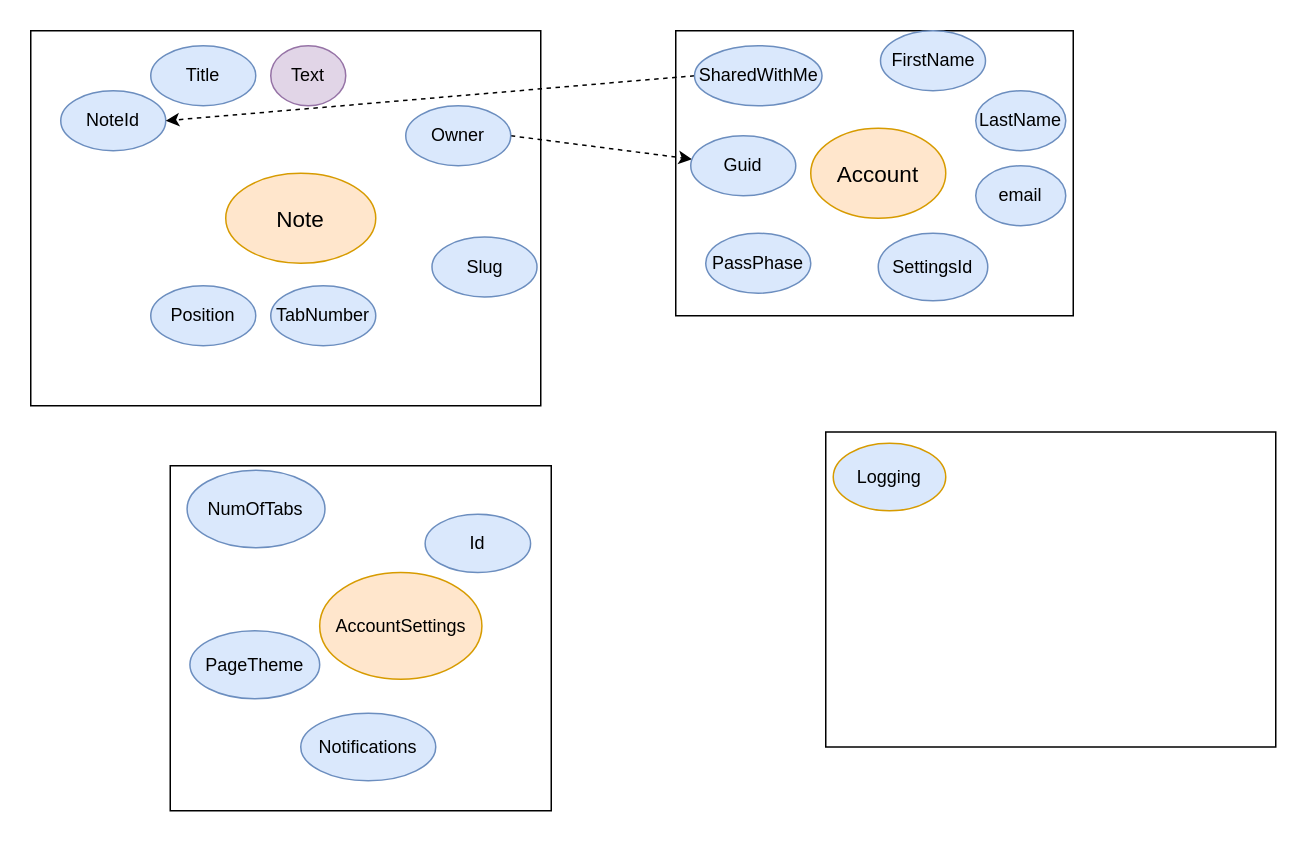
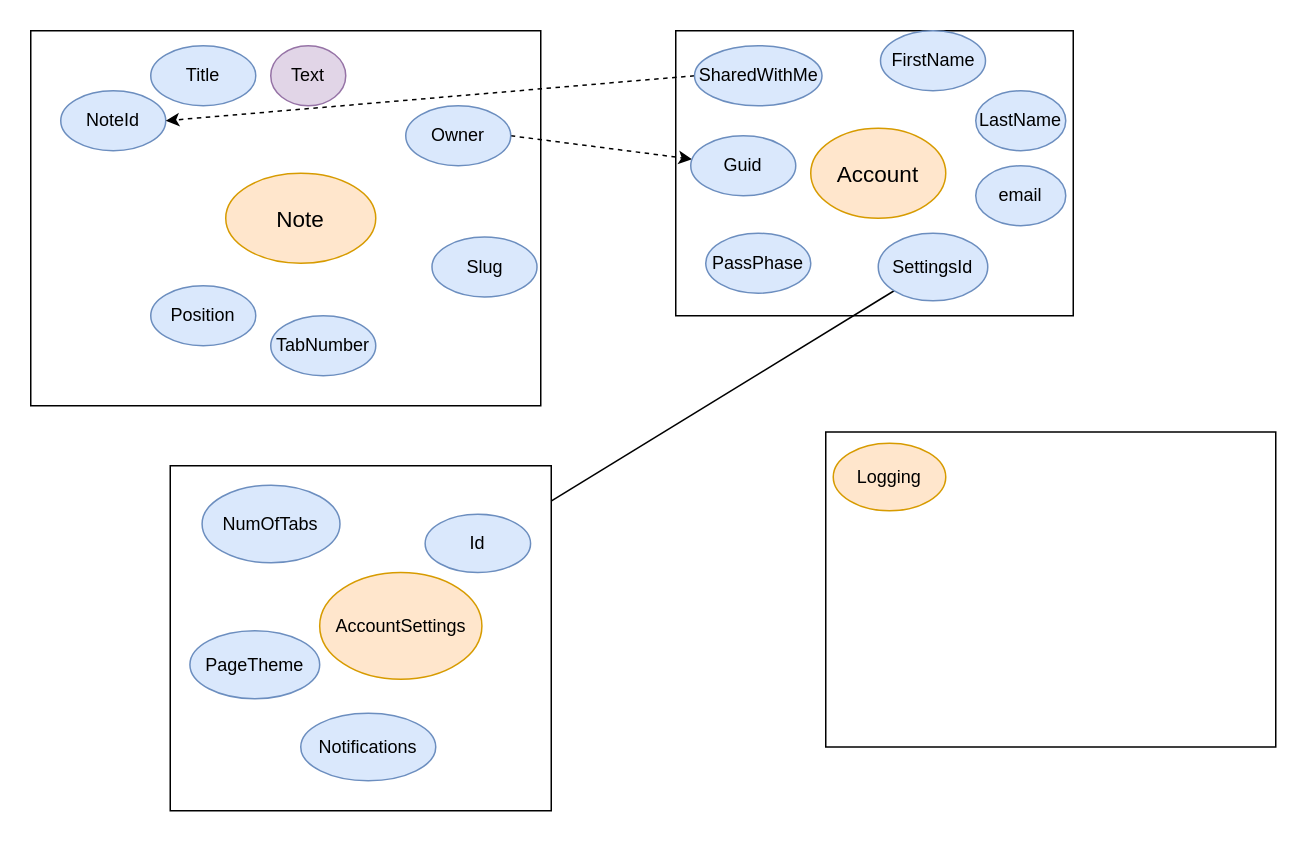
(323, 316) -> (323, 346)
none -> (723, 396)
(890, 477) -> (890, 477)
(256, 509) -> (271, 524)
